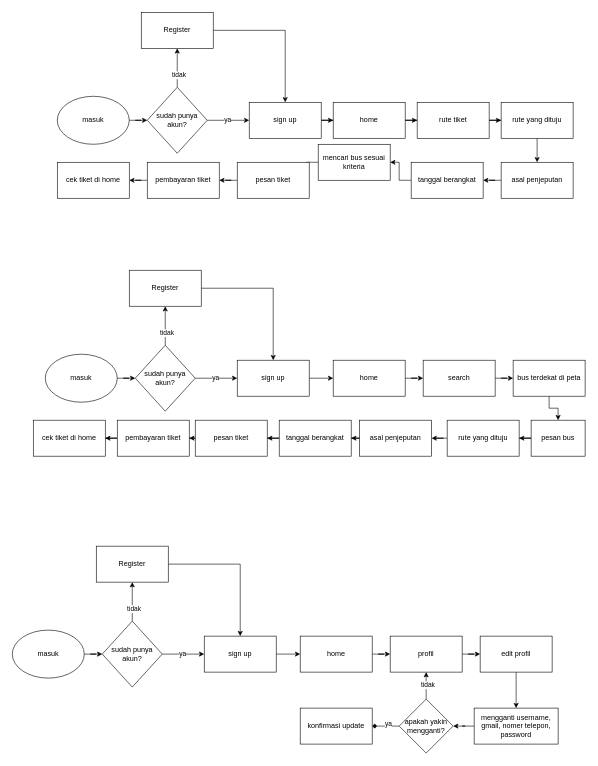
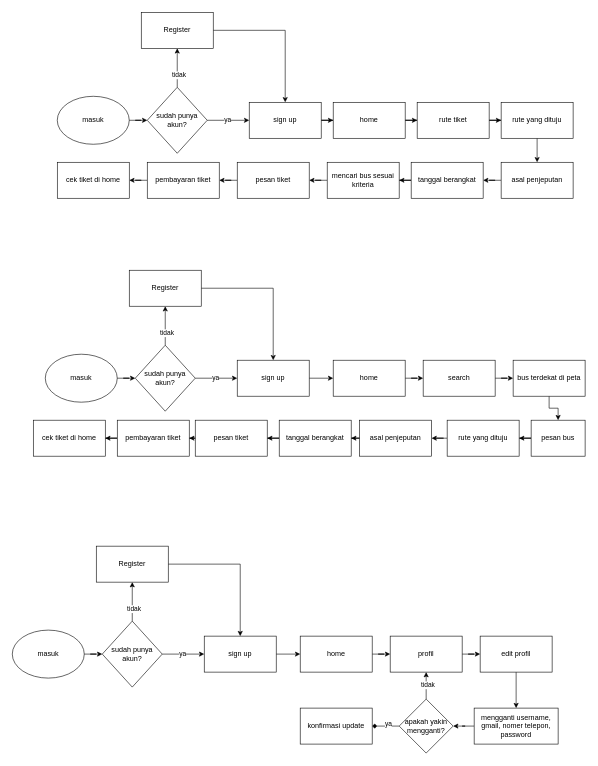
(354, 162) -> (363, 180)
